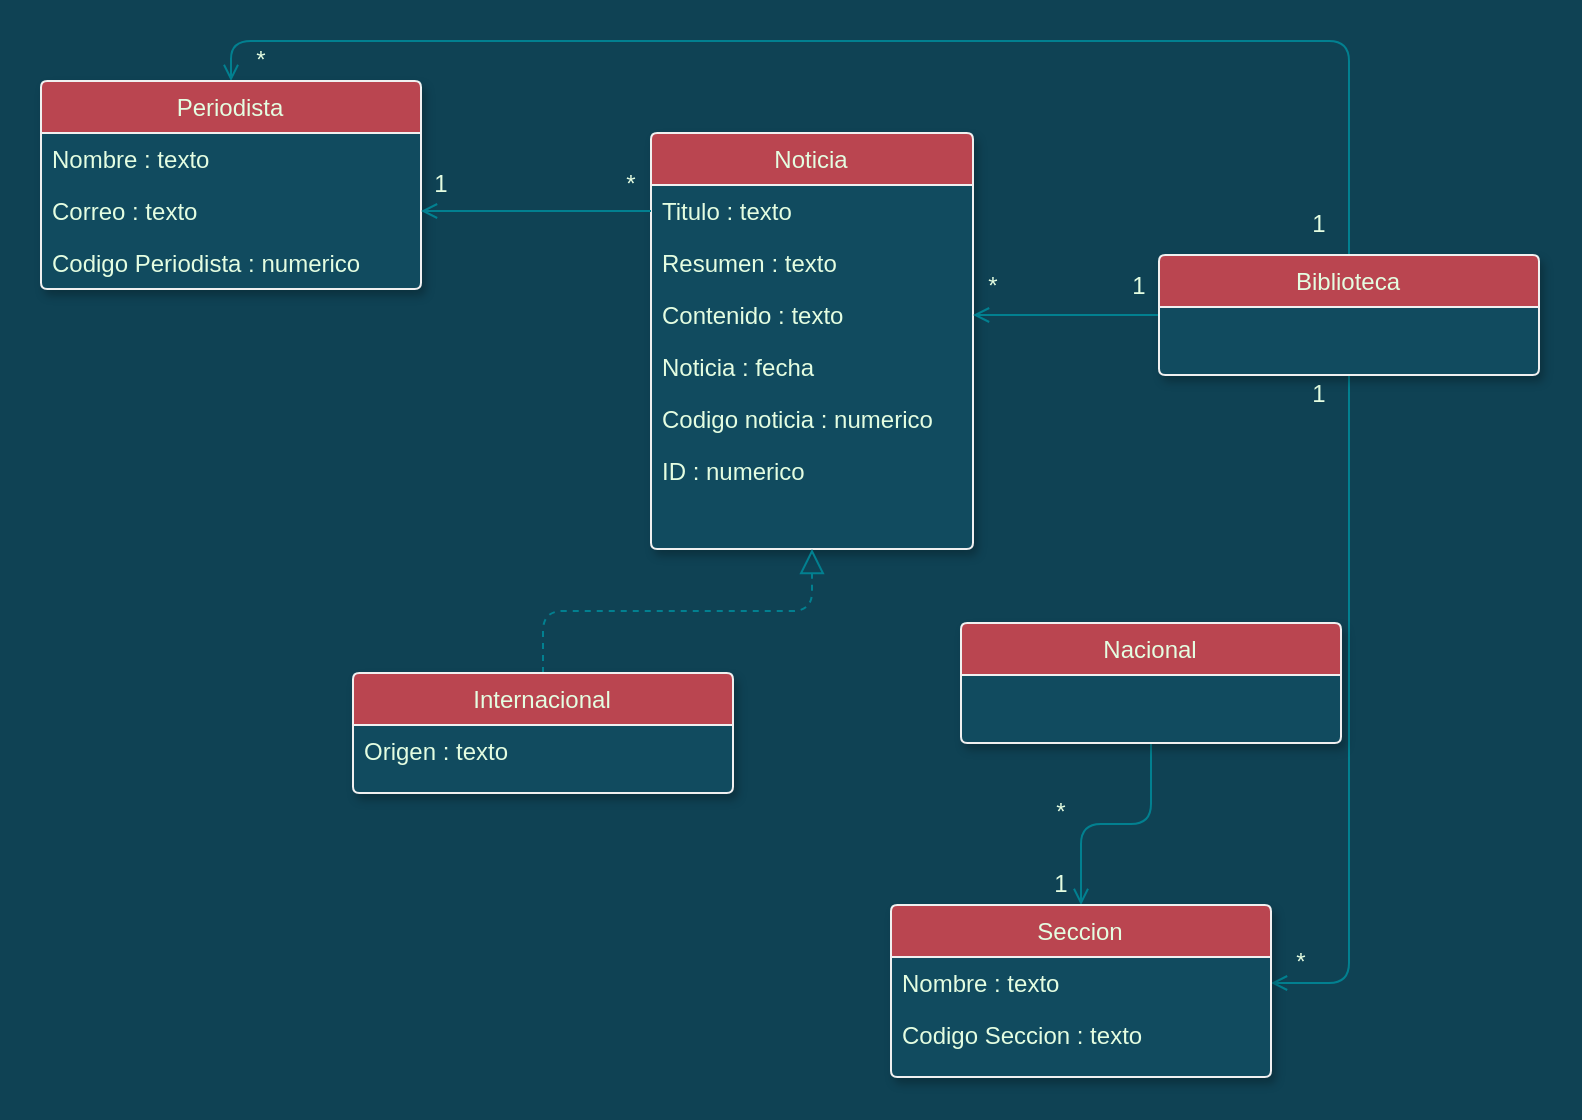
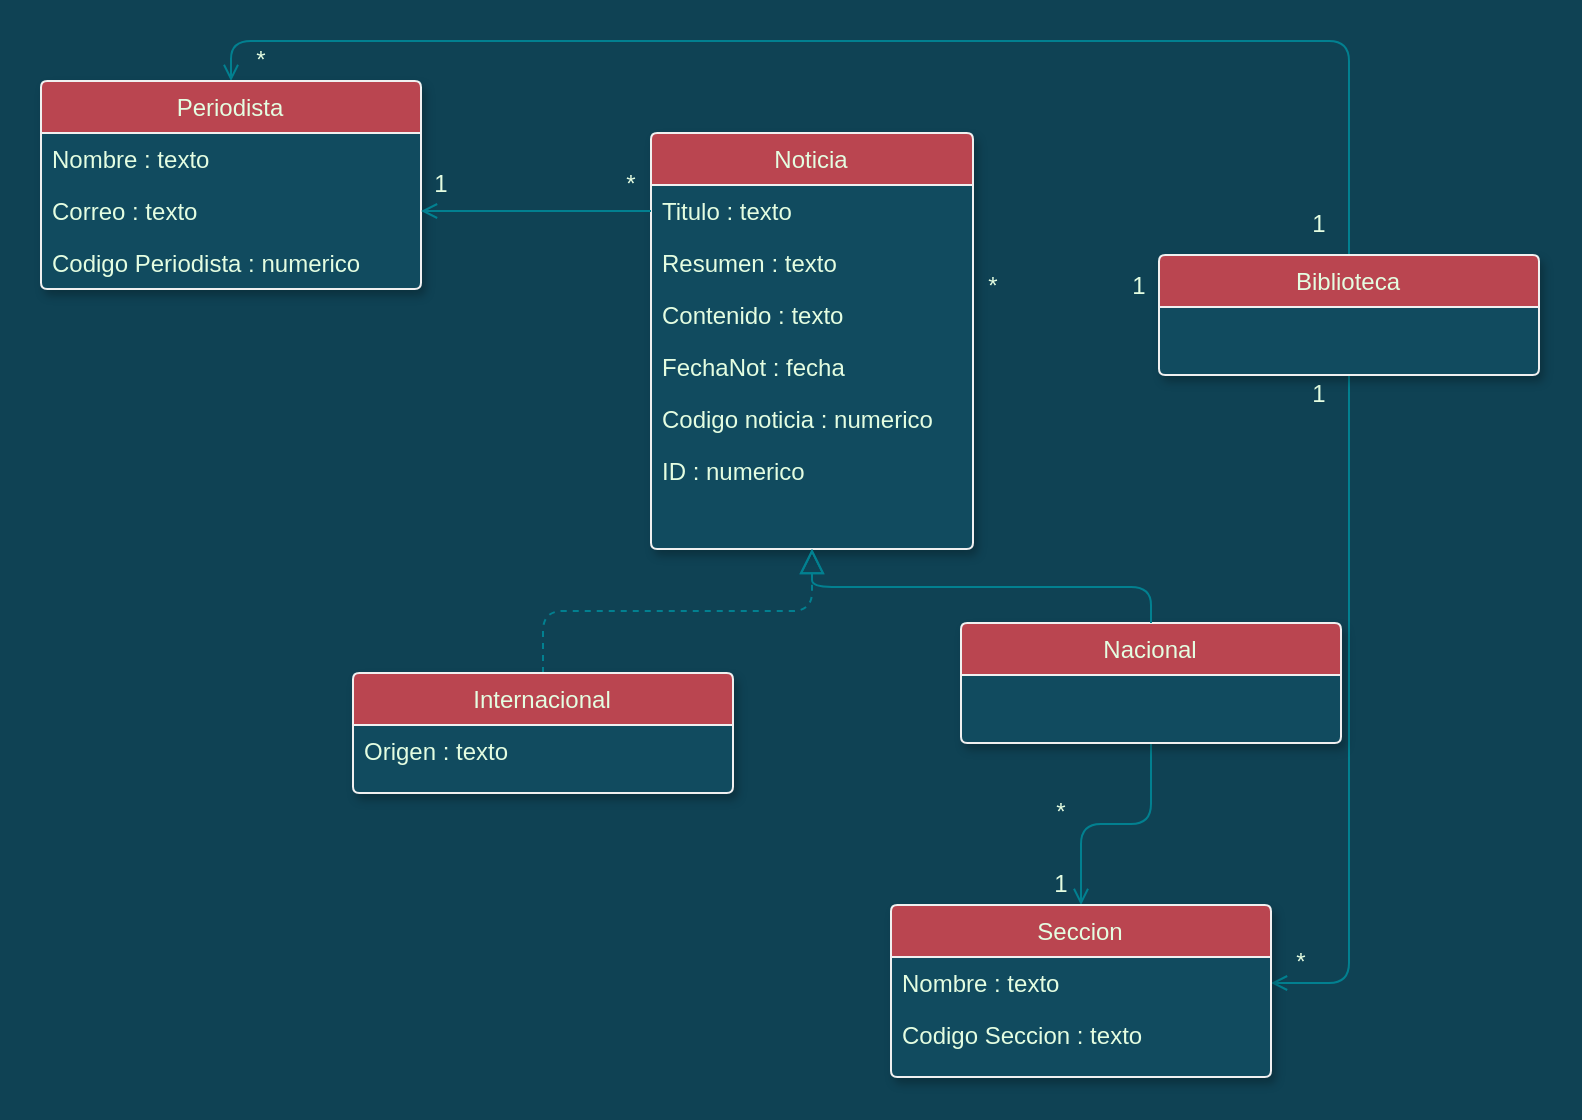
(1069, 315) -> none
(747, 368) -> (760, 368)
none -> (1151, 622)
